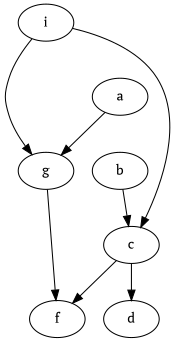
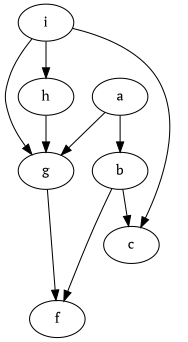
none -> (46, 97)
none -> (120, 129)
(98, 278) -> (89, 240)
(131, 319) -> none
